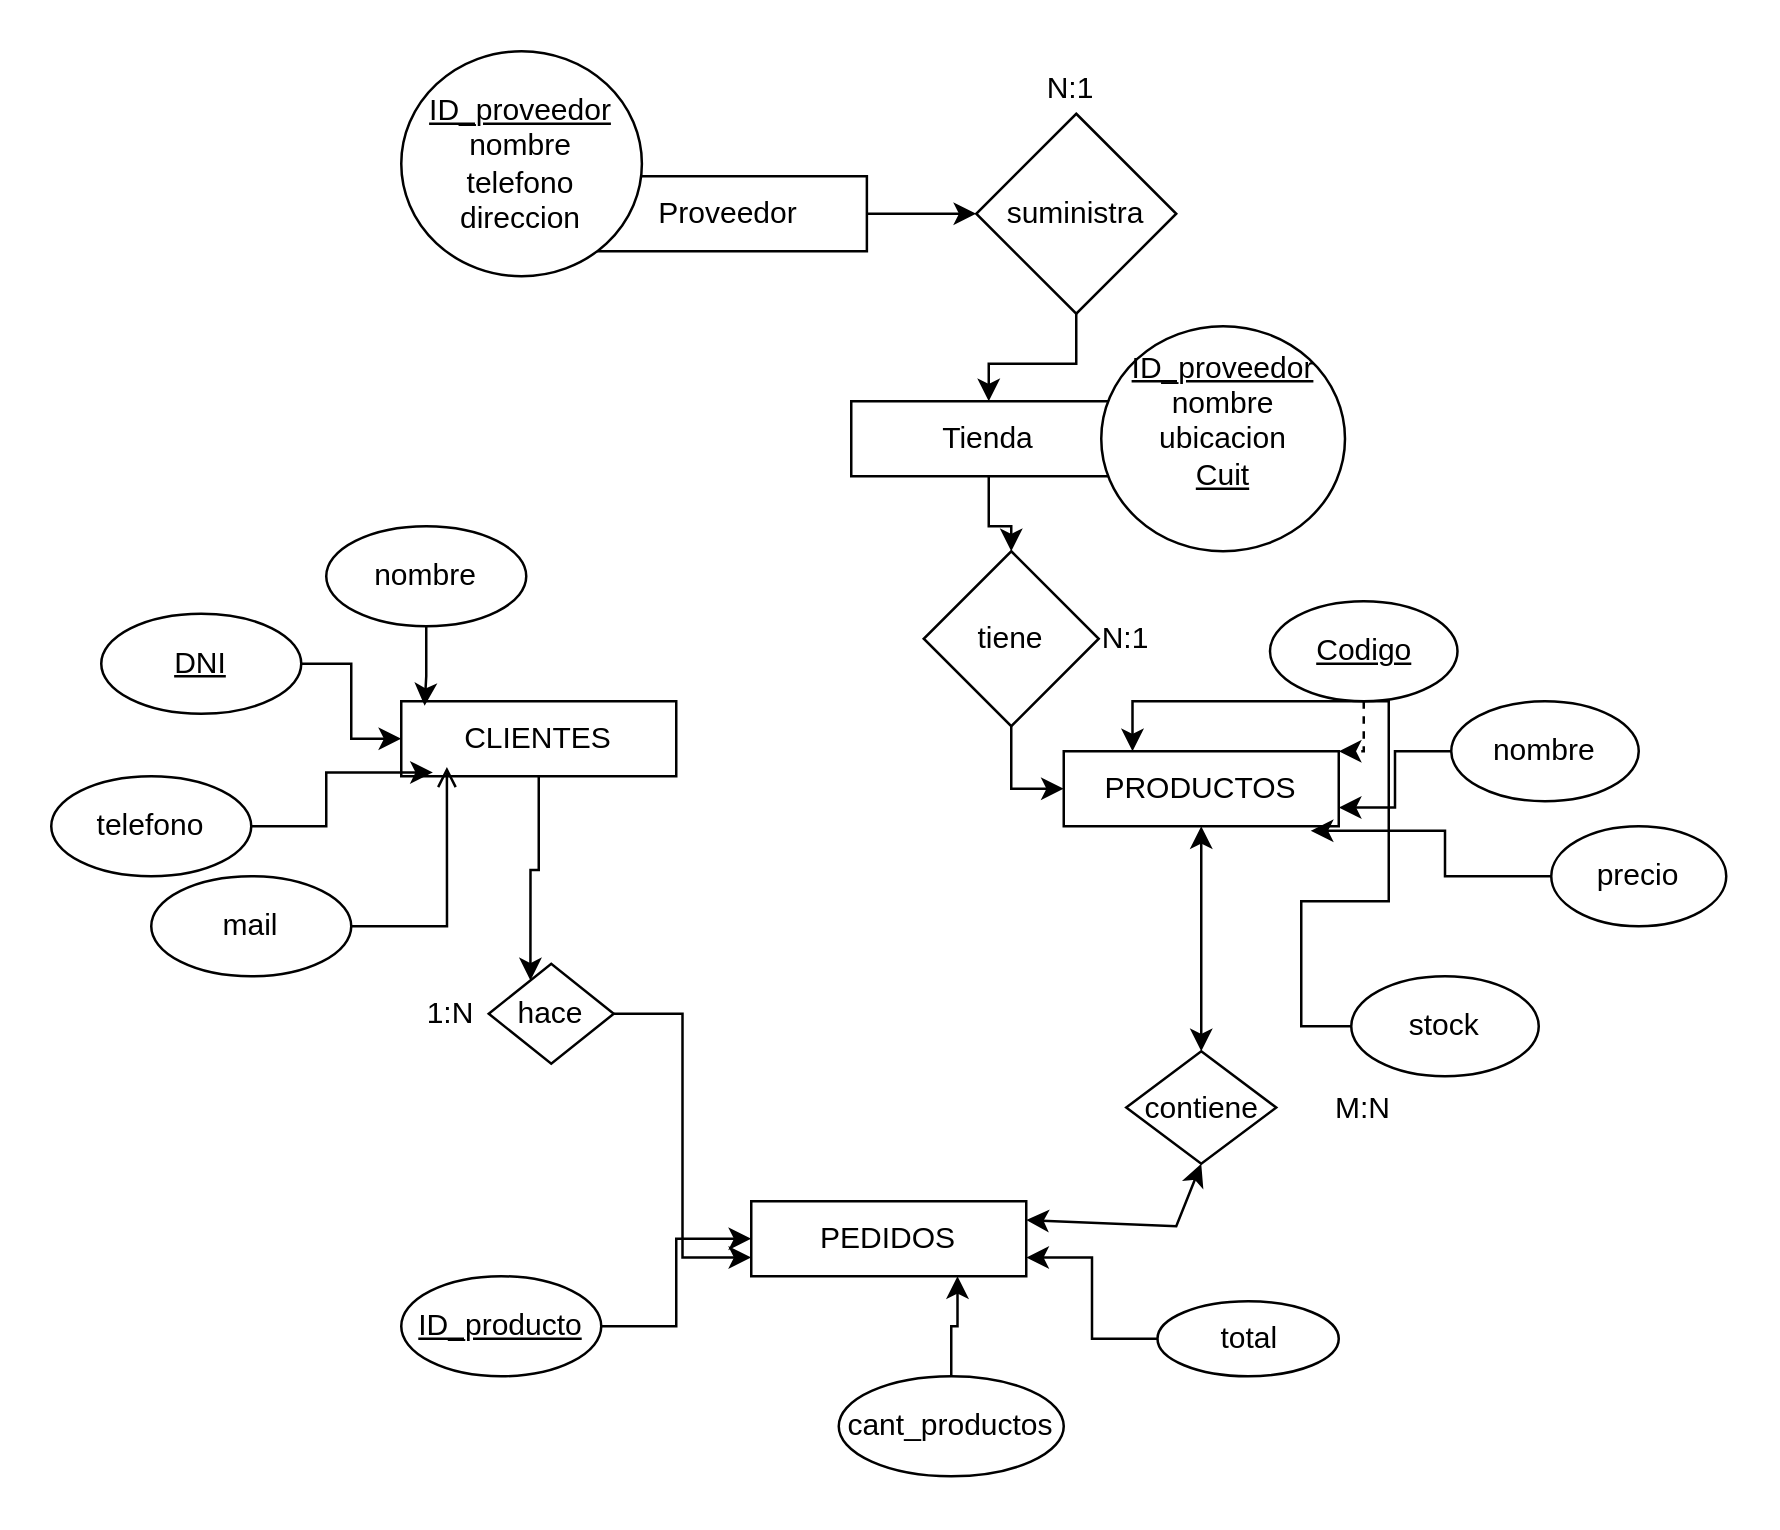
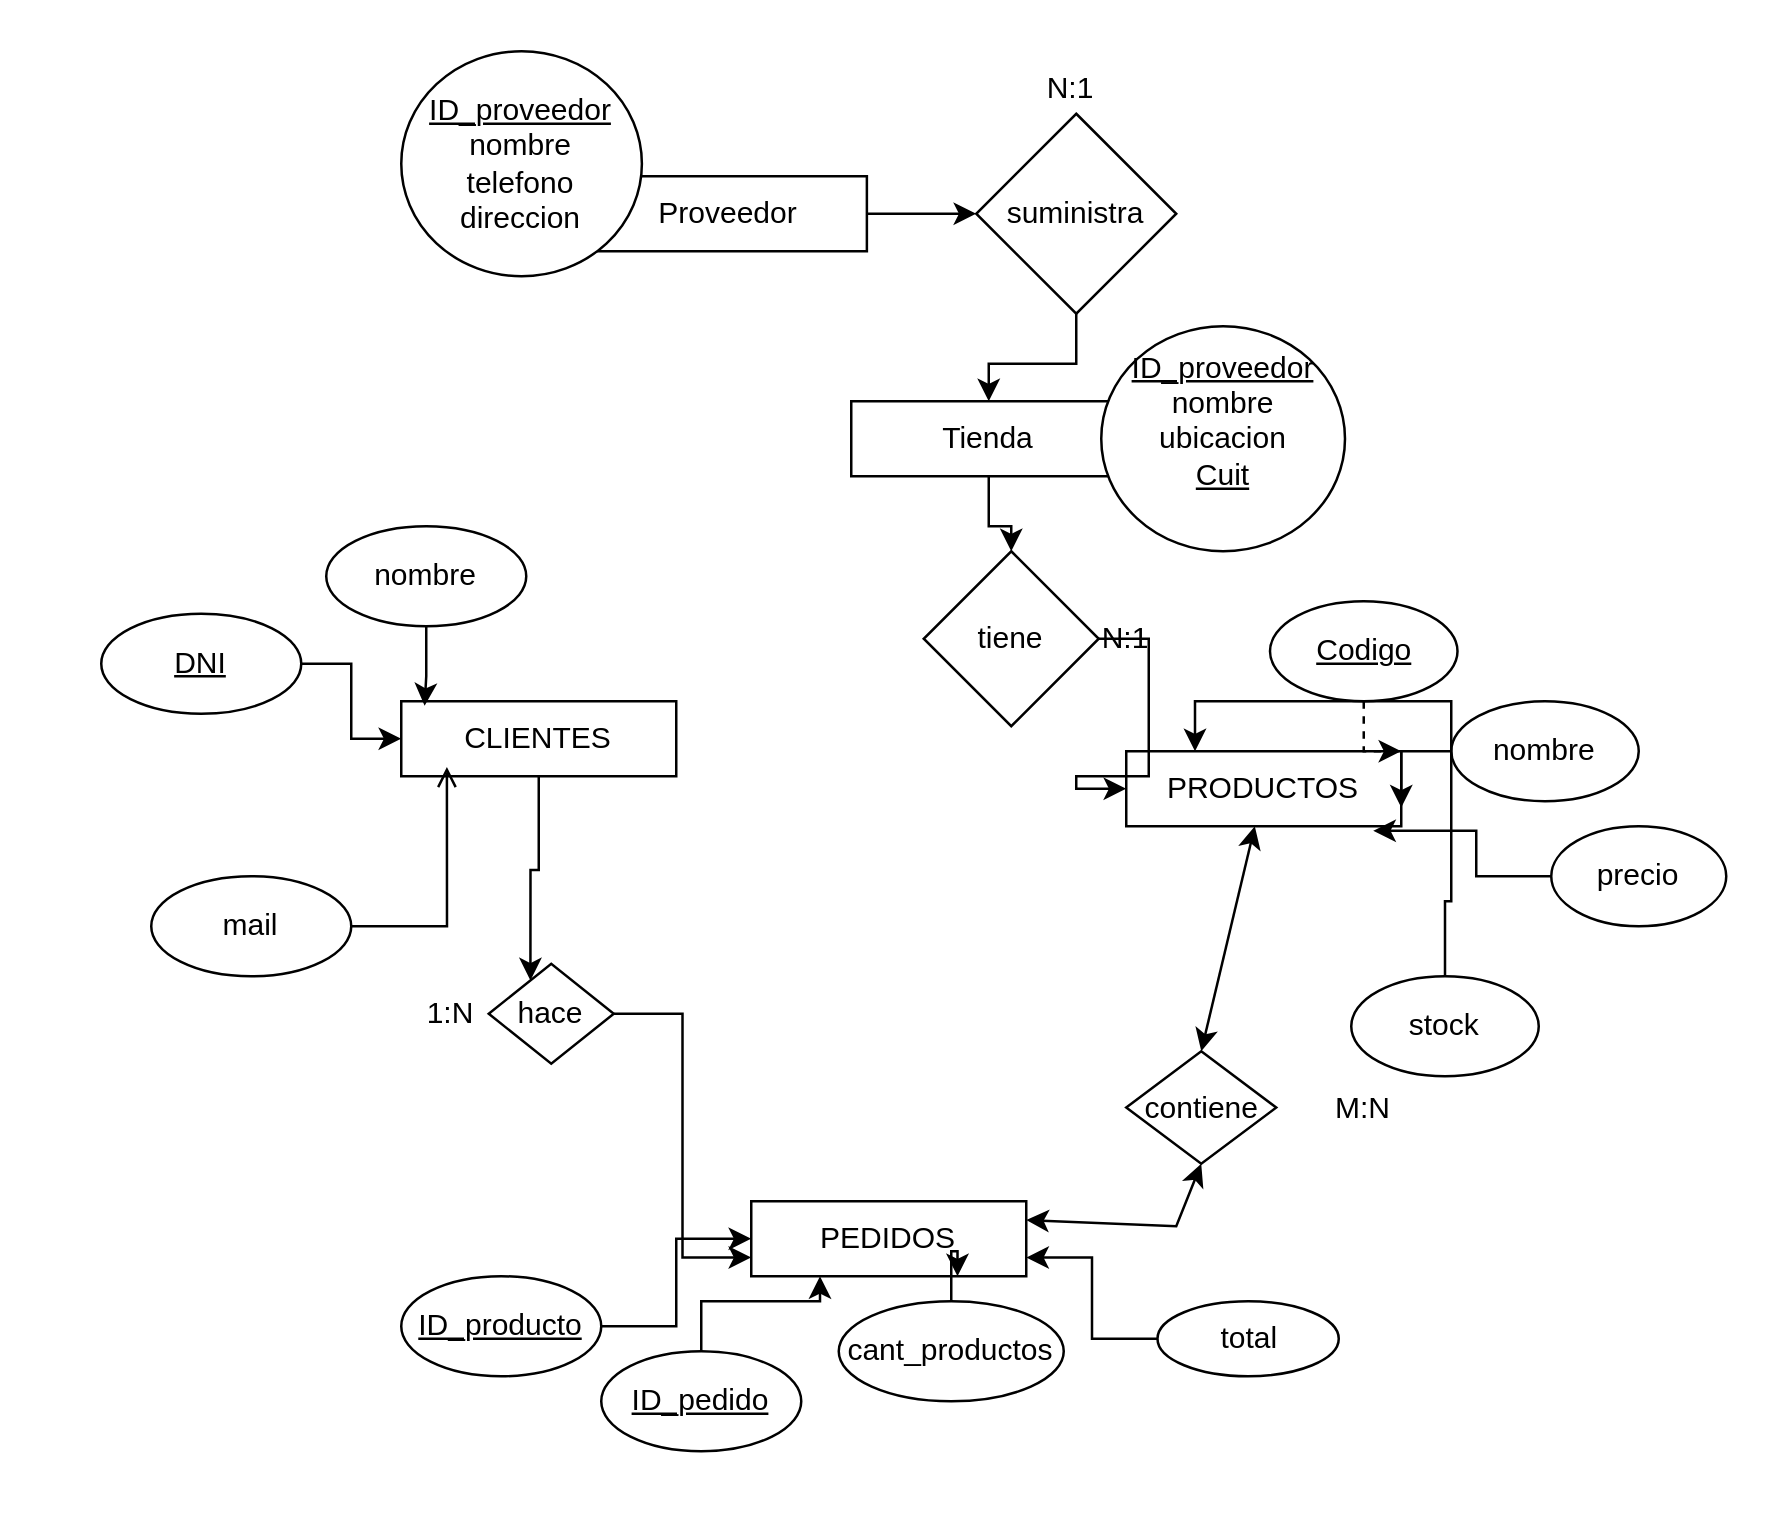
(1201, 789) -> (1264, 789)
(326, 792) -> none
(151, 826) -> none
none -> (739, 1301)
none -> (701, 1401)
(951, 1426) -> (951, 1351)
